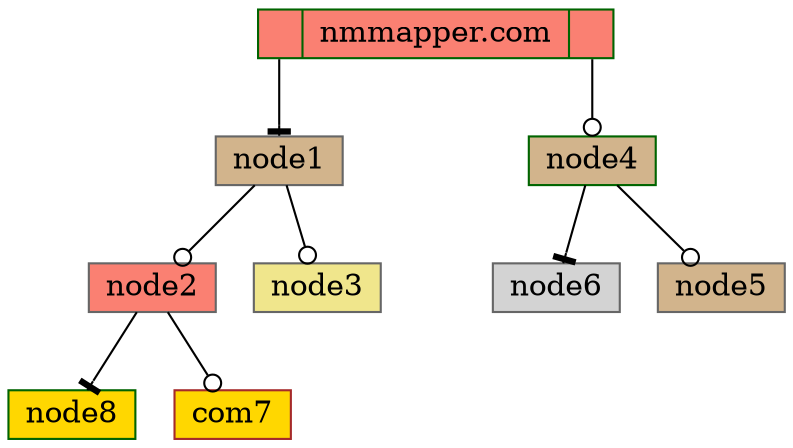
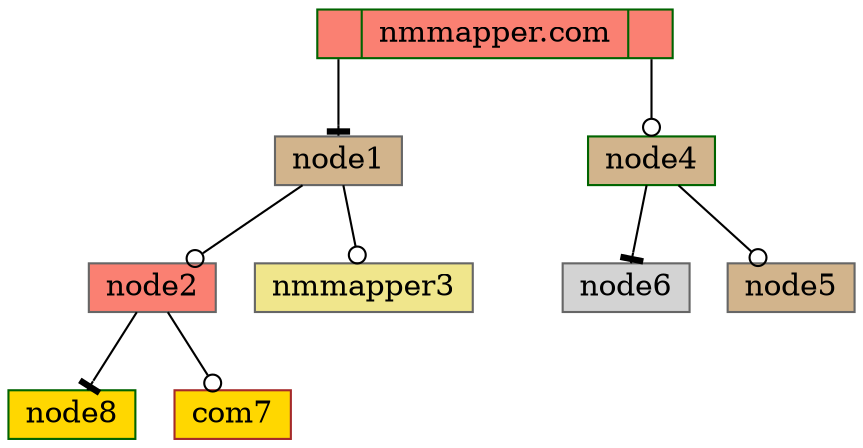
(317, 288) -> (364, 288)
